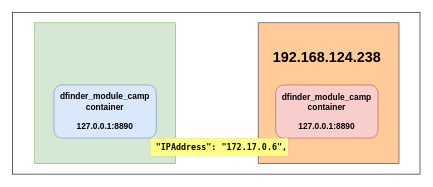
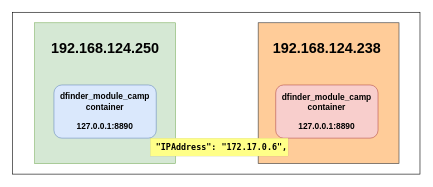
none -> (105, 48)
(327, 57) -> (327, 48)
